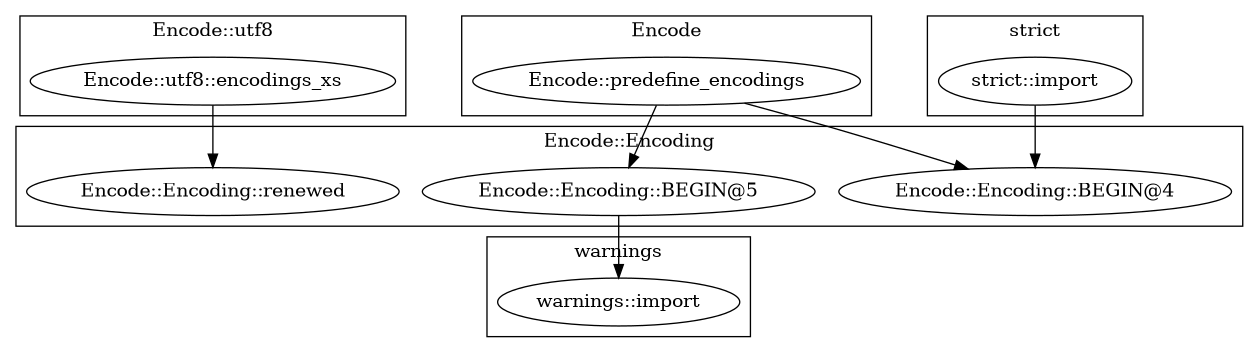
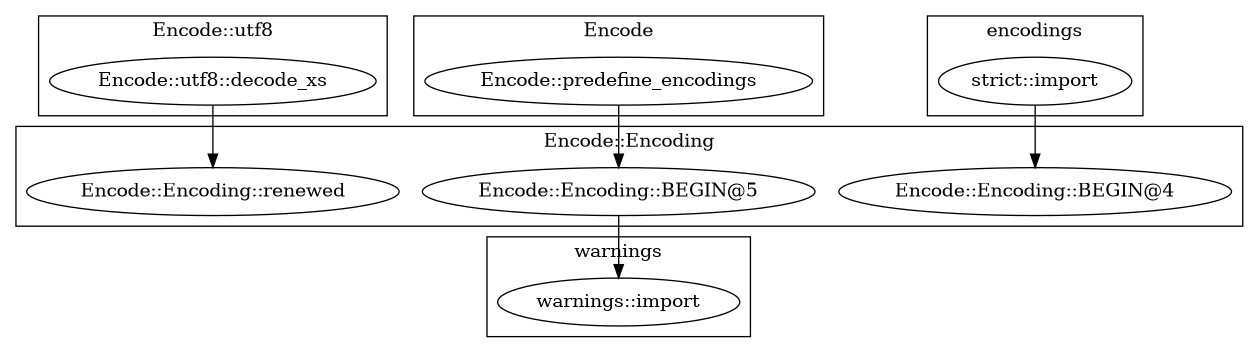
(1035, 31) -> (1035, 31)
(213, 81) -> (213, 81)
(856, 135) -> none
